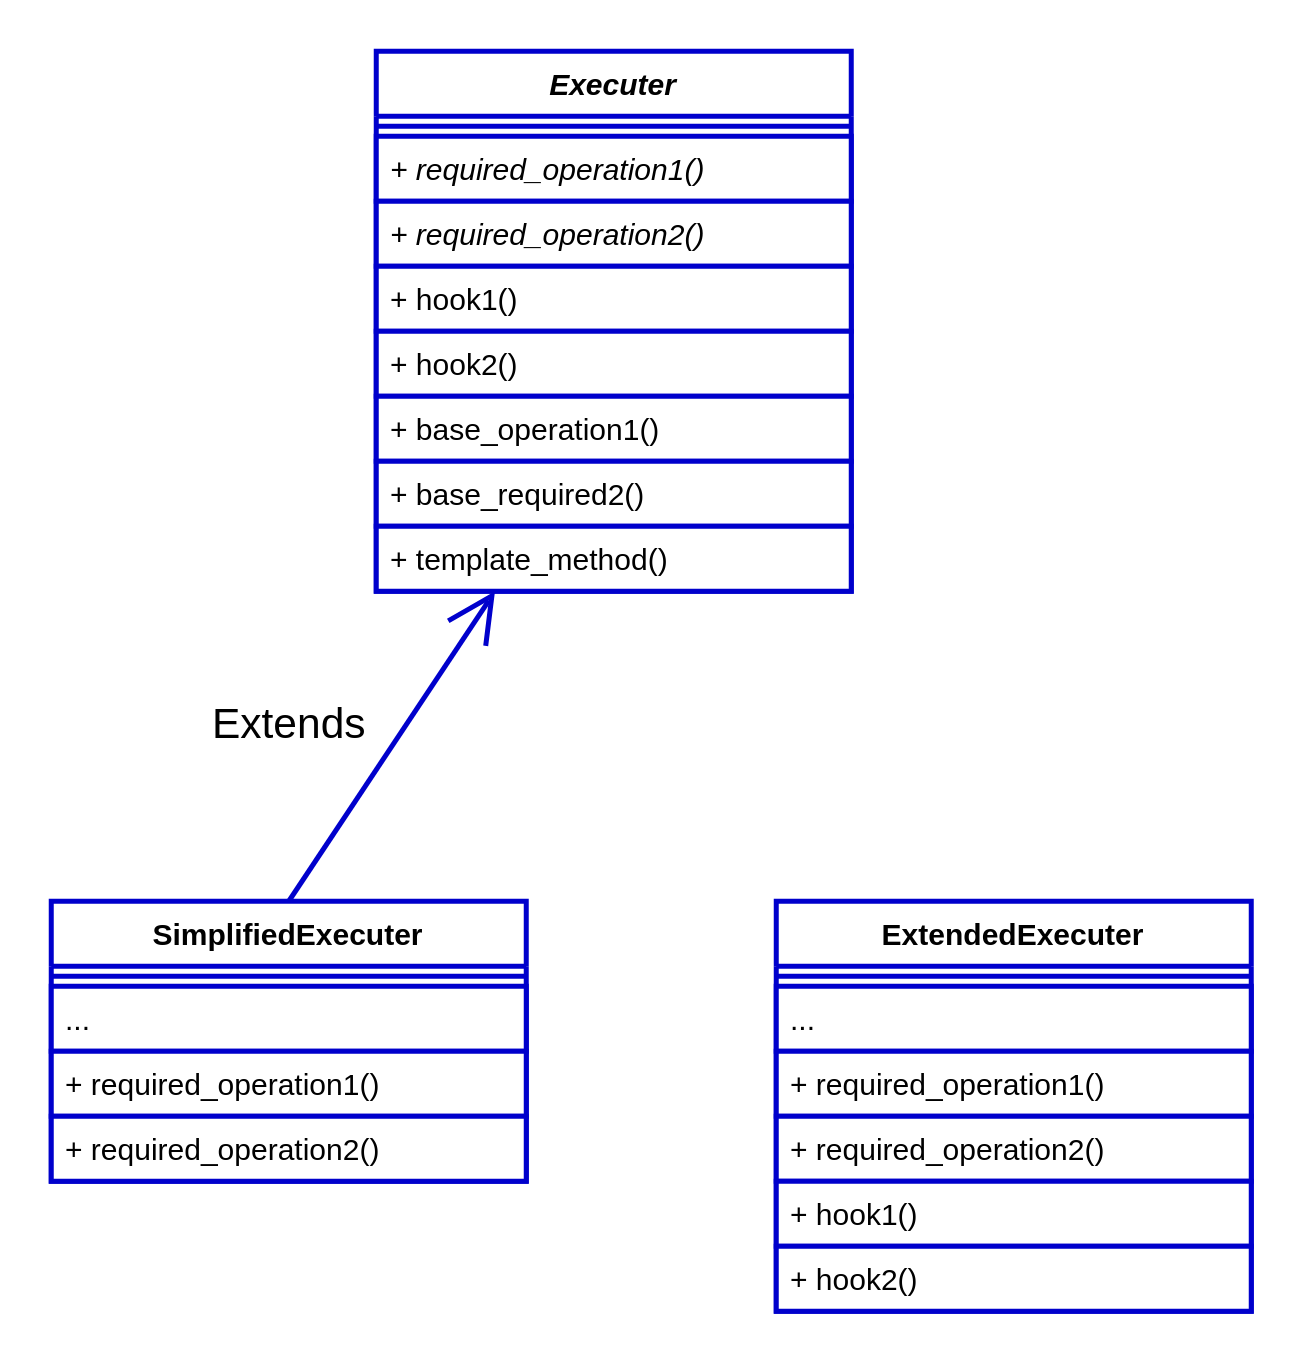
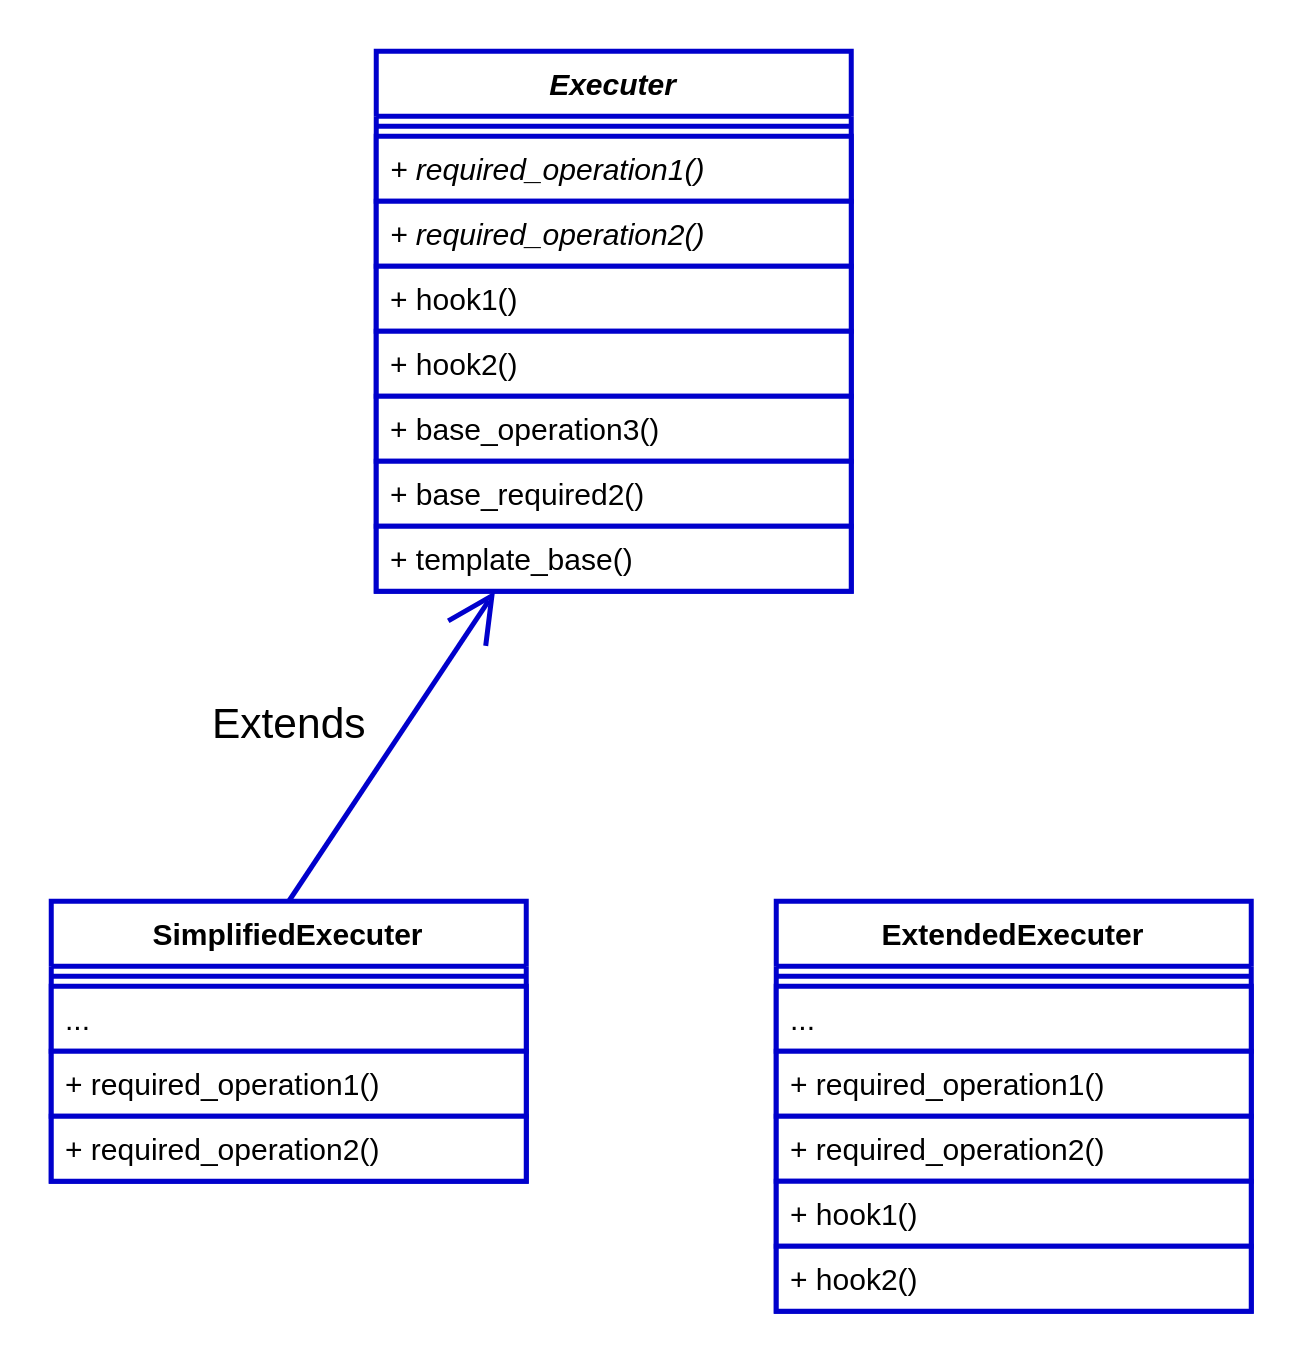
(542, 430) -> (542, 430)
(542, 560) -> (525, 560)
